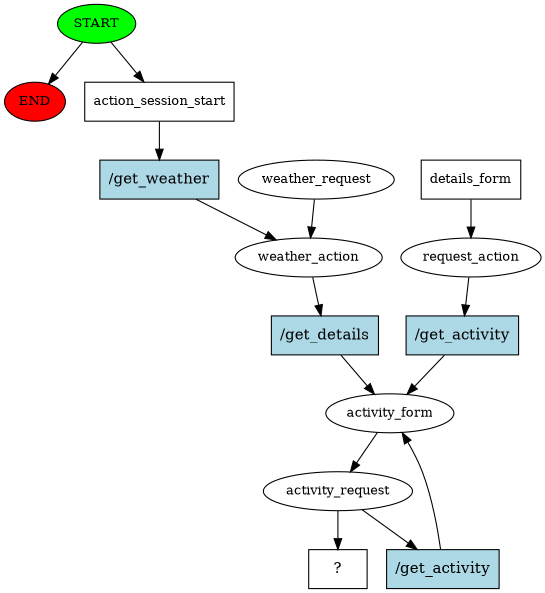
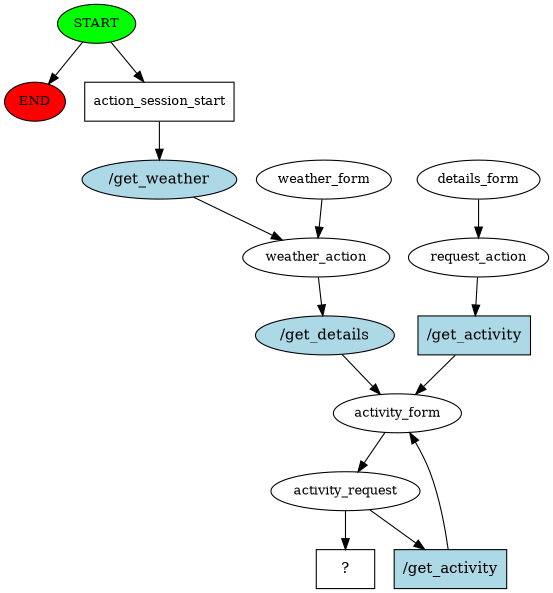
(159, 180) -> (159, 180)
(316, 180) -> (324, 180)
(471, 180) -> (479, 180)
(325, 335) -> (325, 335)
